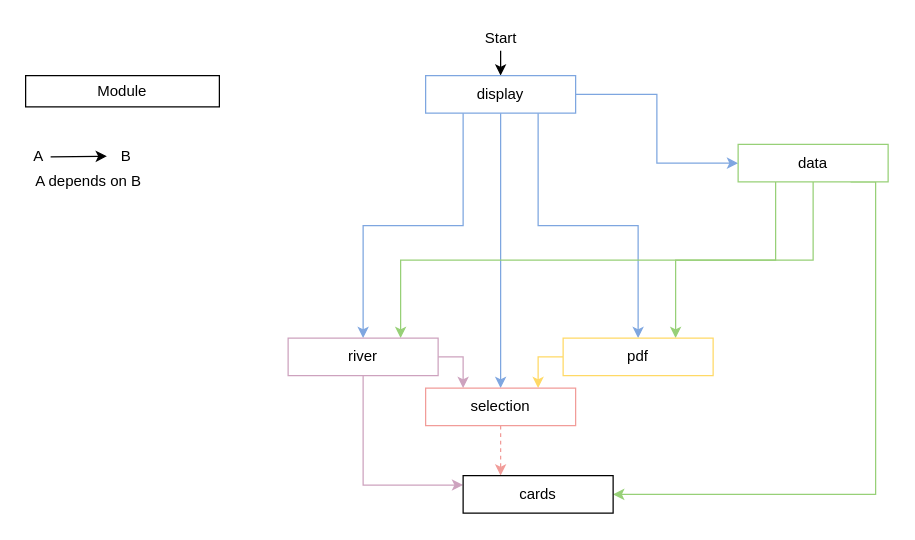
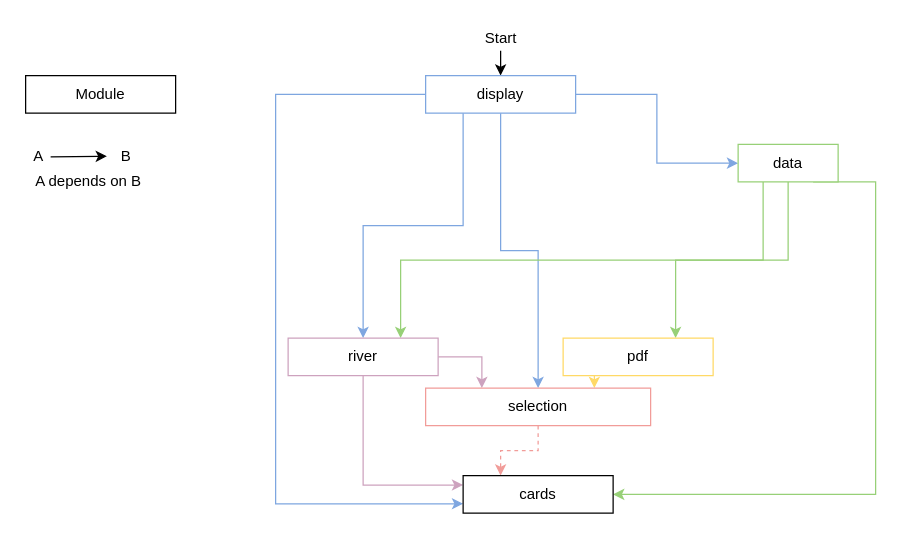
(123, 91) -> (101, 94)
(813, 163) -> (788, 163)
(584, 226) -> none
none -> (276, 314)
(501, 407) -> (538, 407)
